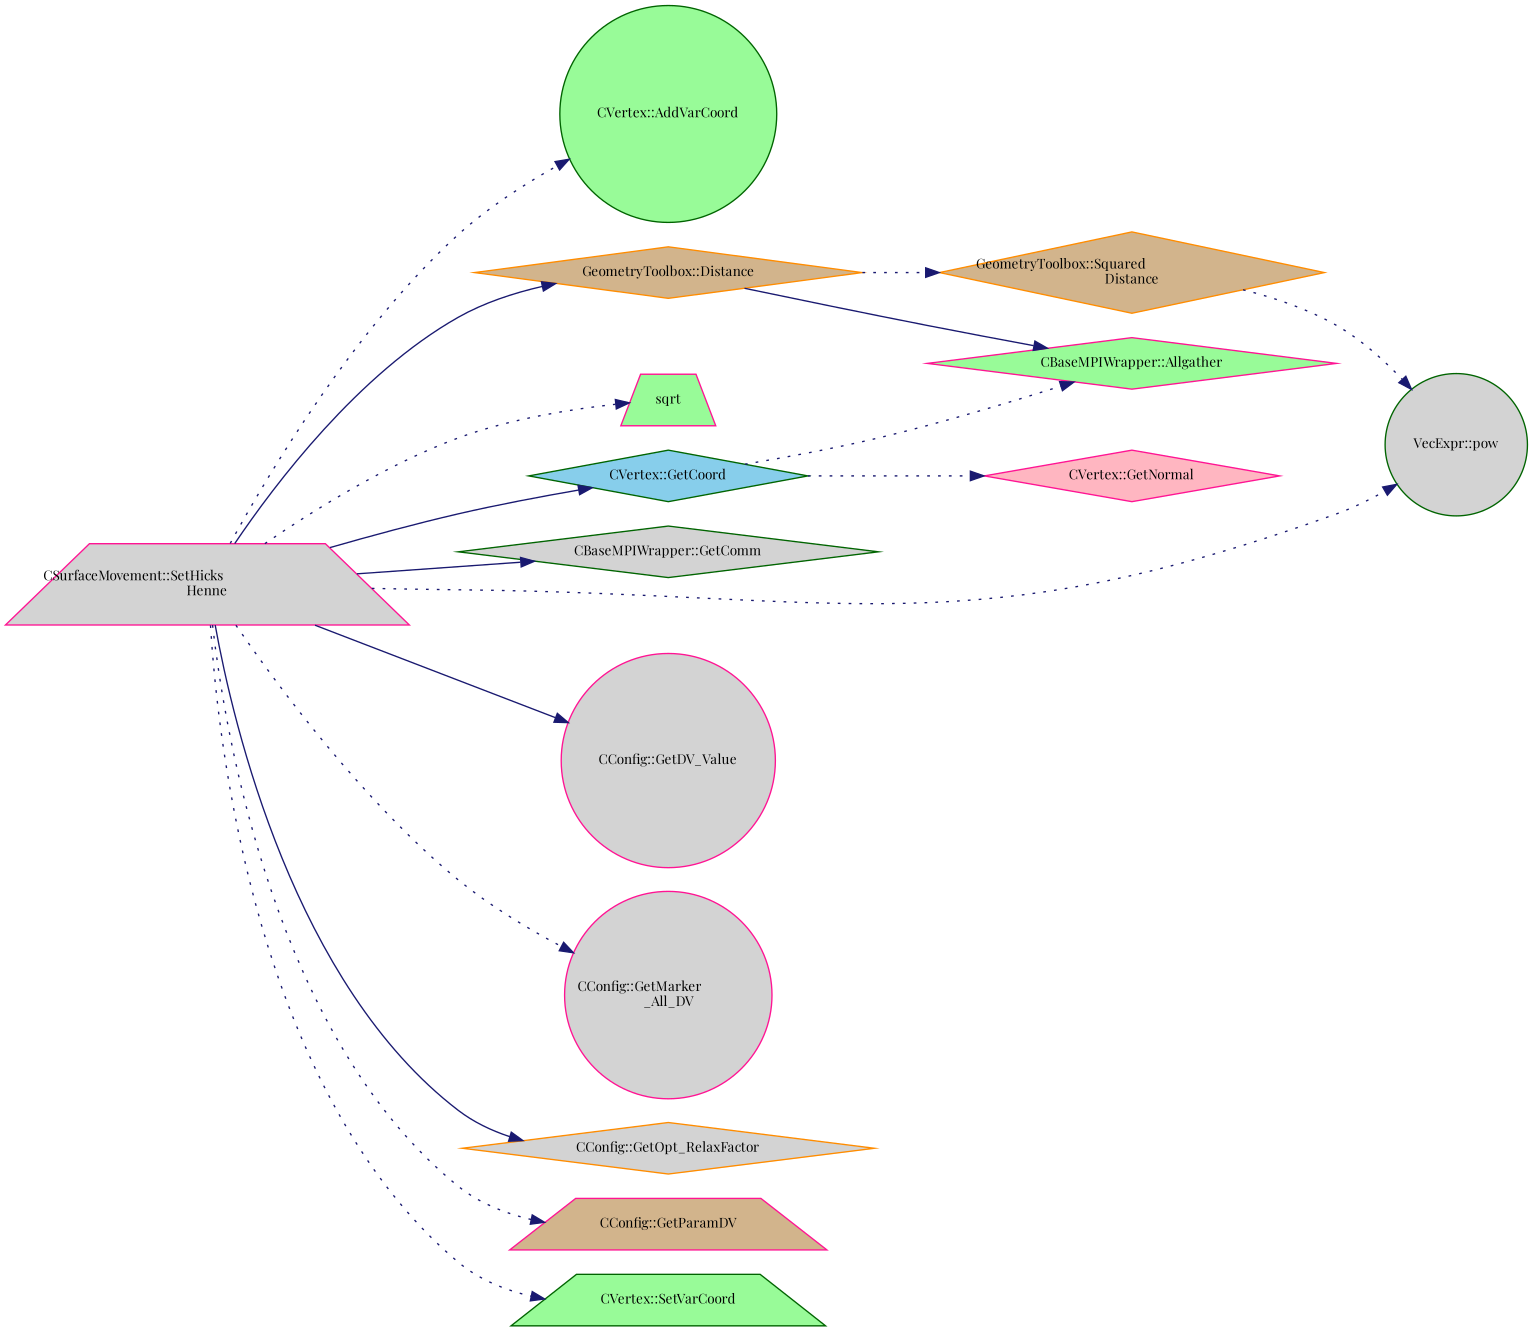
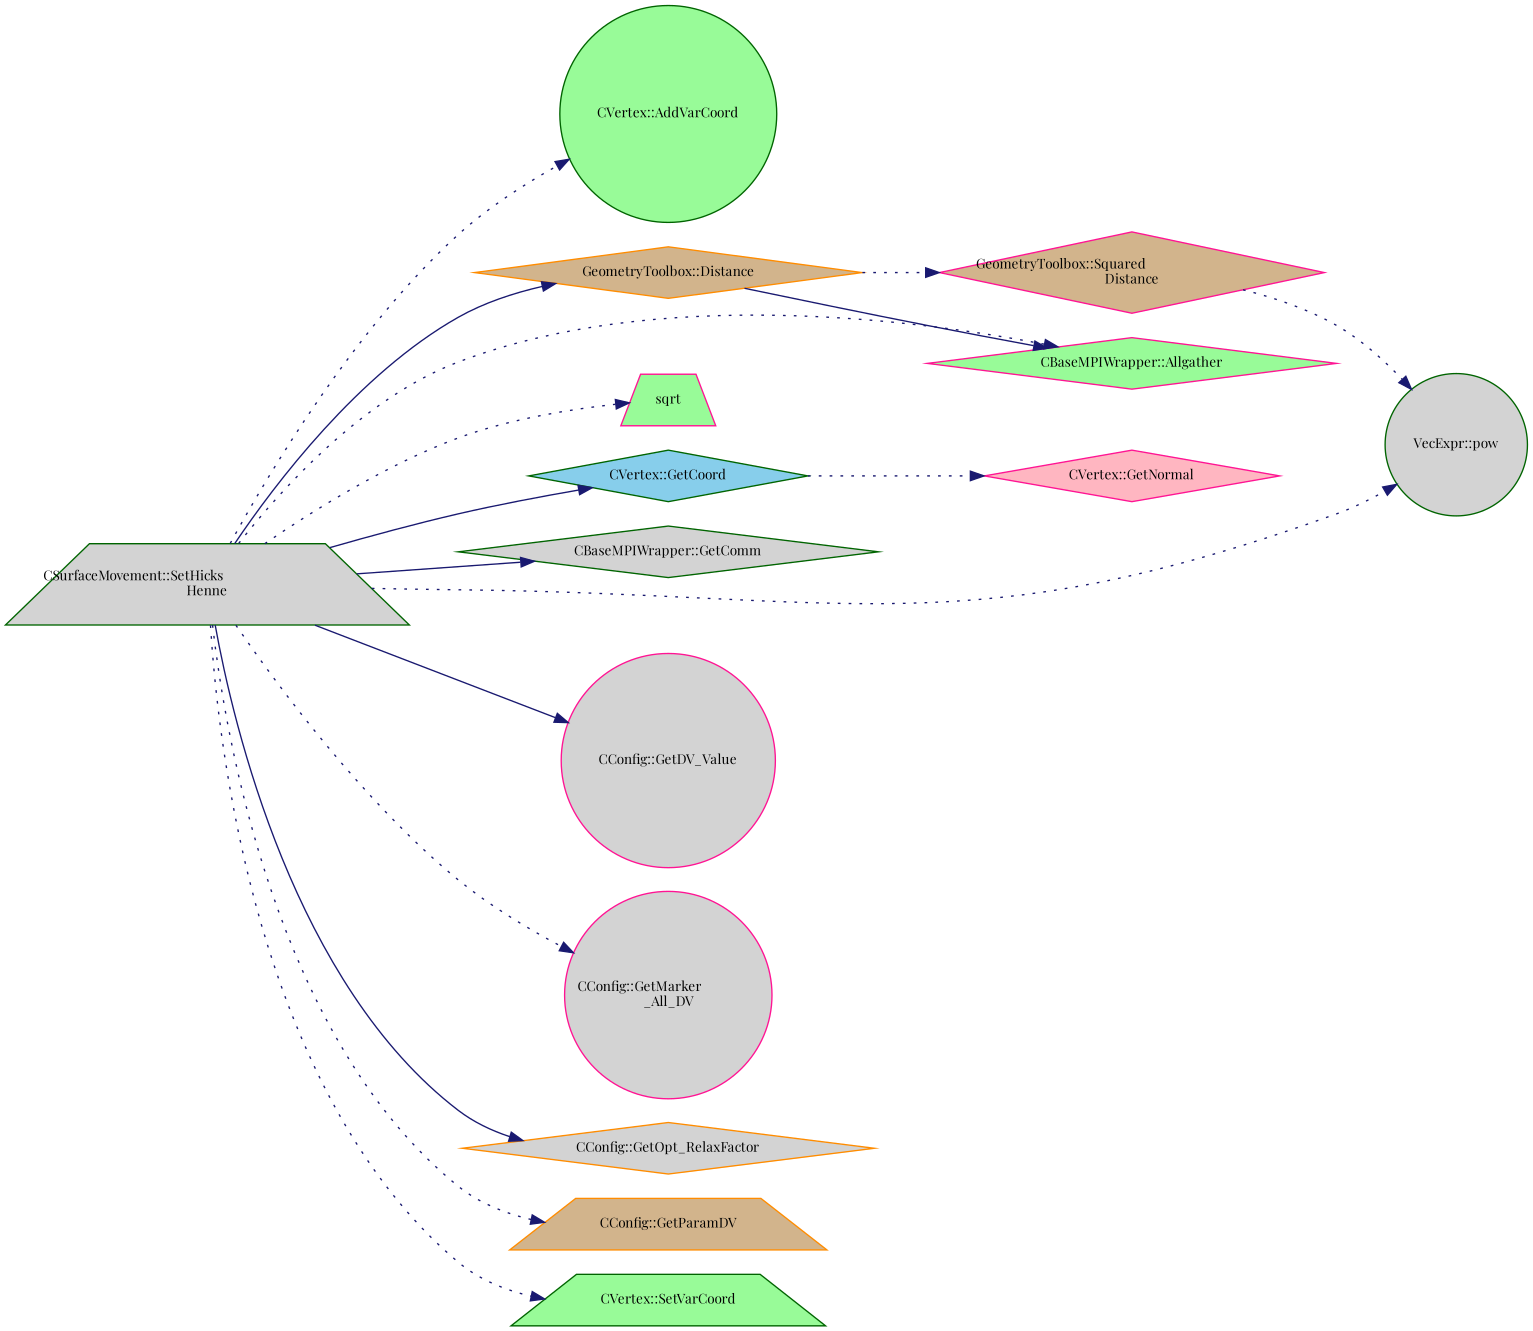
(1132, 273) -> (1132, 273)
(904, 431) -> (606, 325)
(207, 584) -> (207, 584)
(668, 1224) -> (668, 1224)
